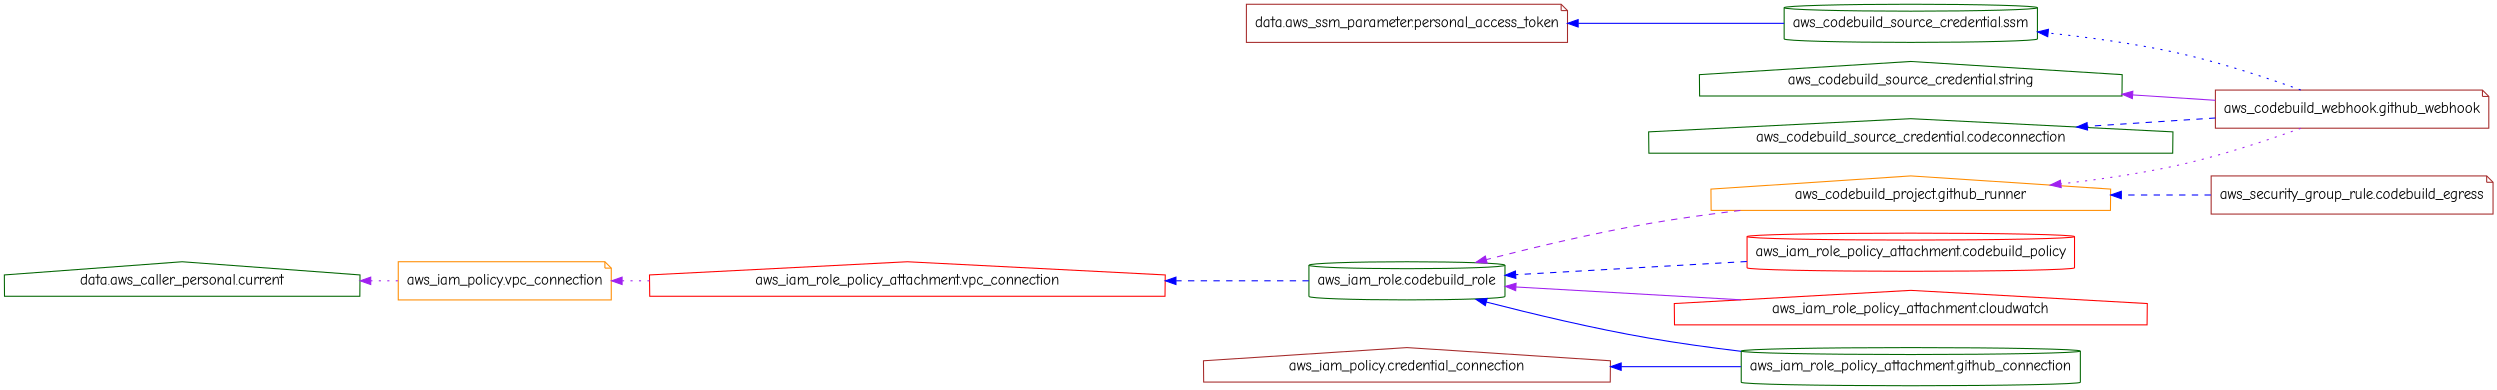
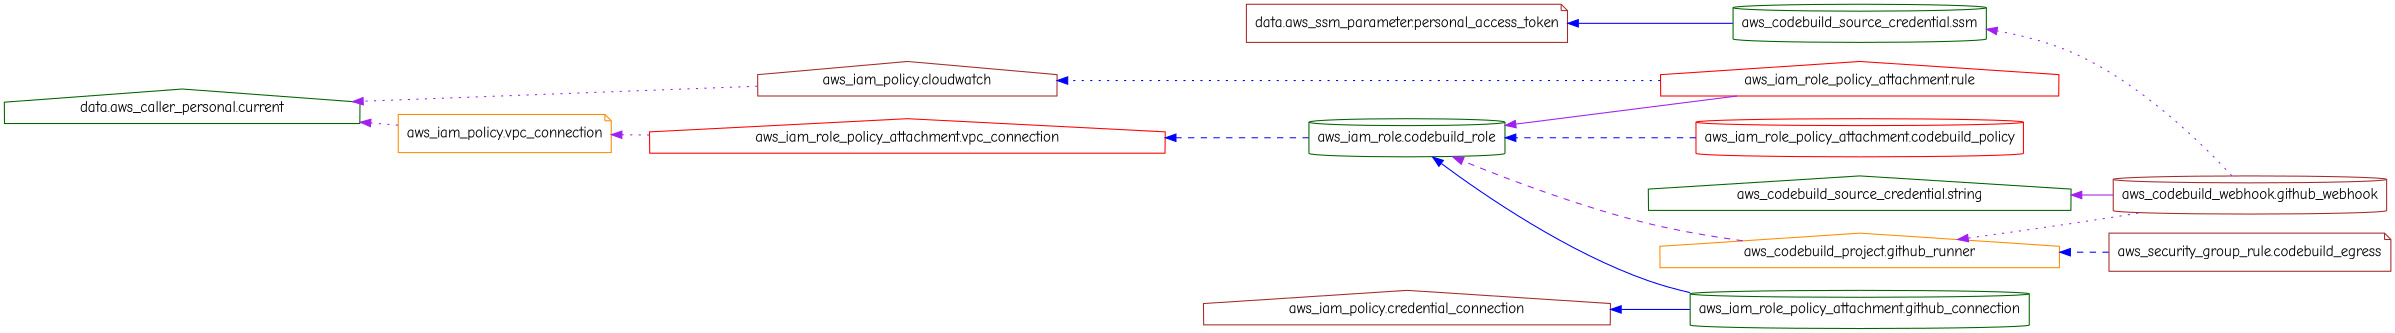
(2176, 53) -> (2126, 83)
none -> (907, 81)
(2352, 109) -> (2250, 195)
(1911, 138) -> none
(1911, 309) -> (1860, 81)
